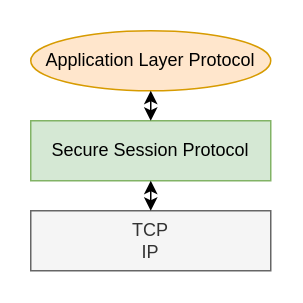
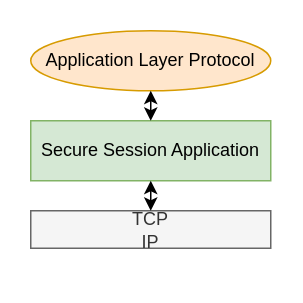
(151, 151) -> (151, 151)
(151, 241) -> (151, 230)
